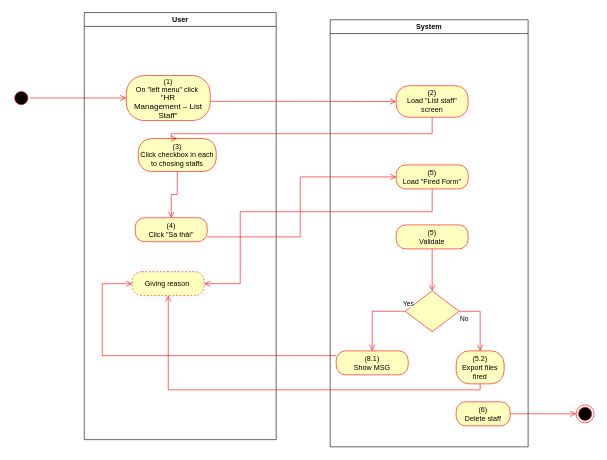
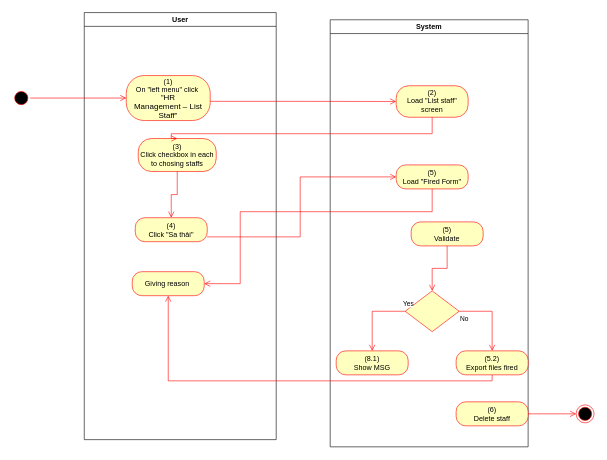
(432, 237) -> (447, 234)
(168, 284) -> (168, 284)
(170, 356) -> none
(480, 367) -> (492, 363)
(483, 414) -> (492, 414)
